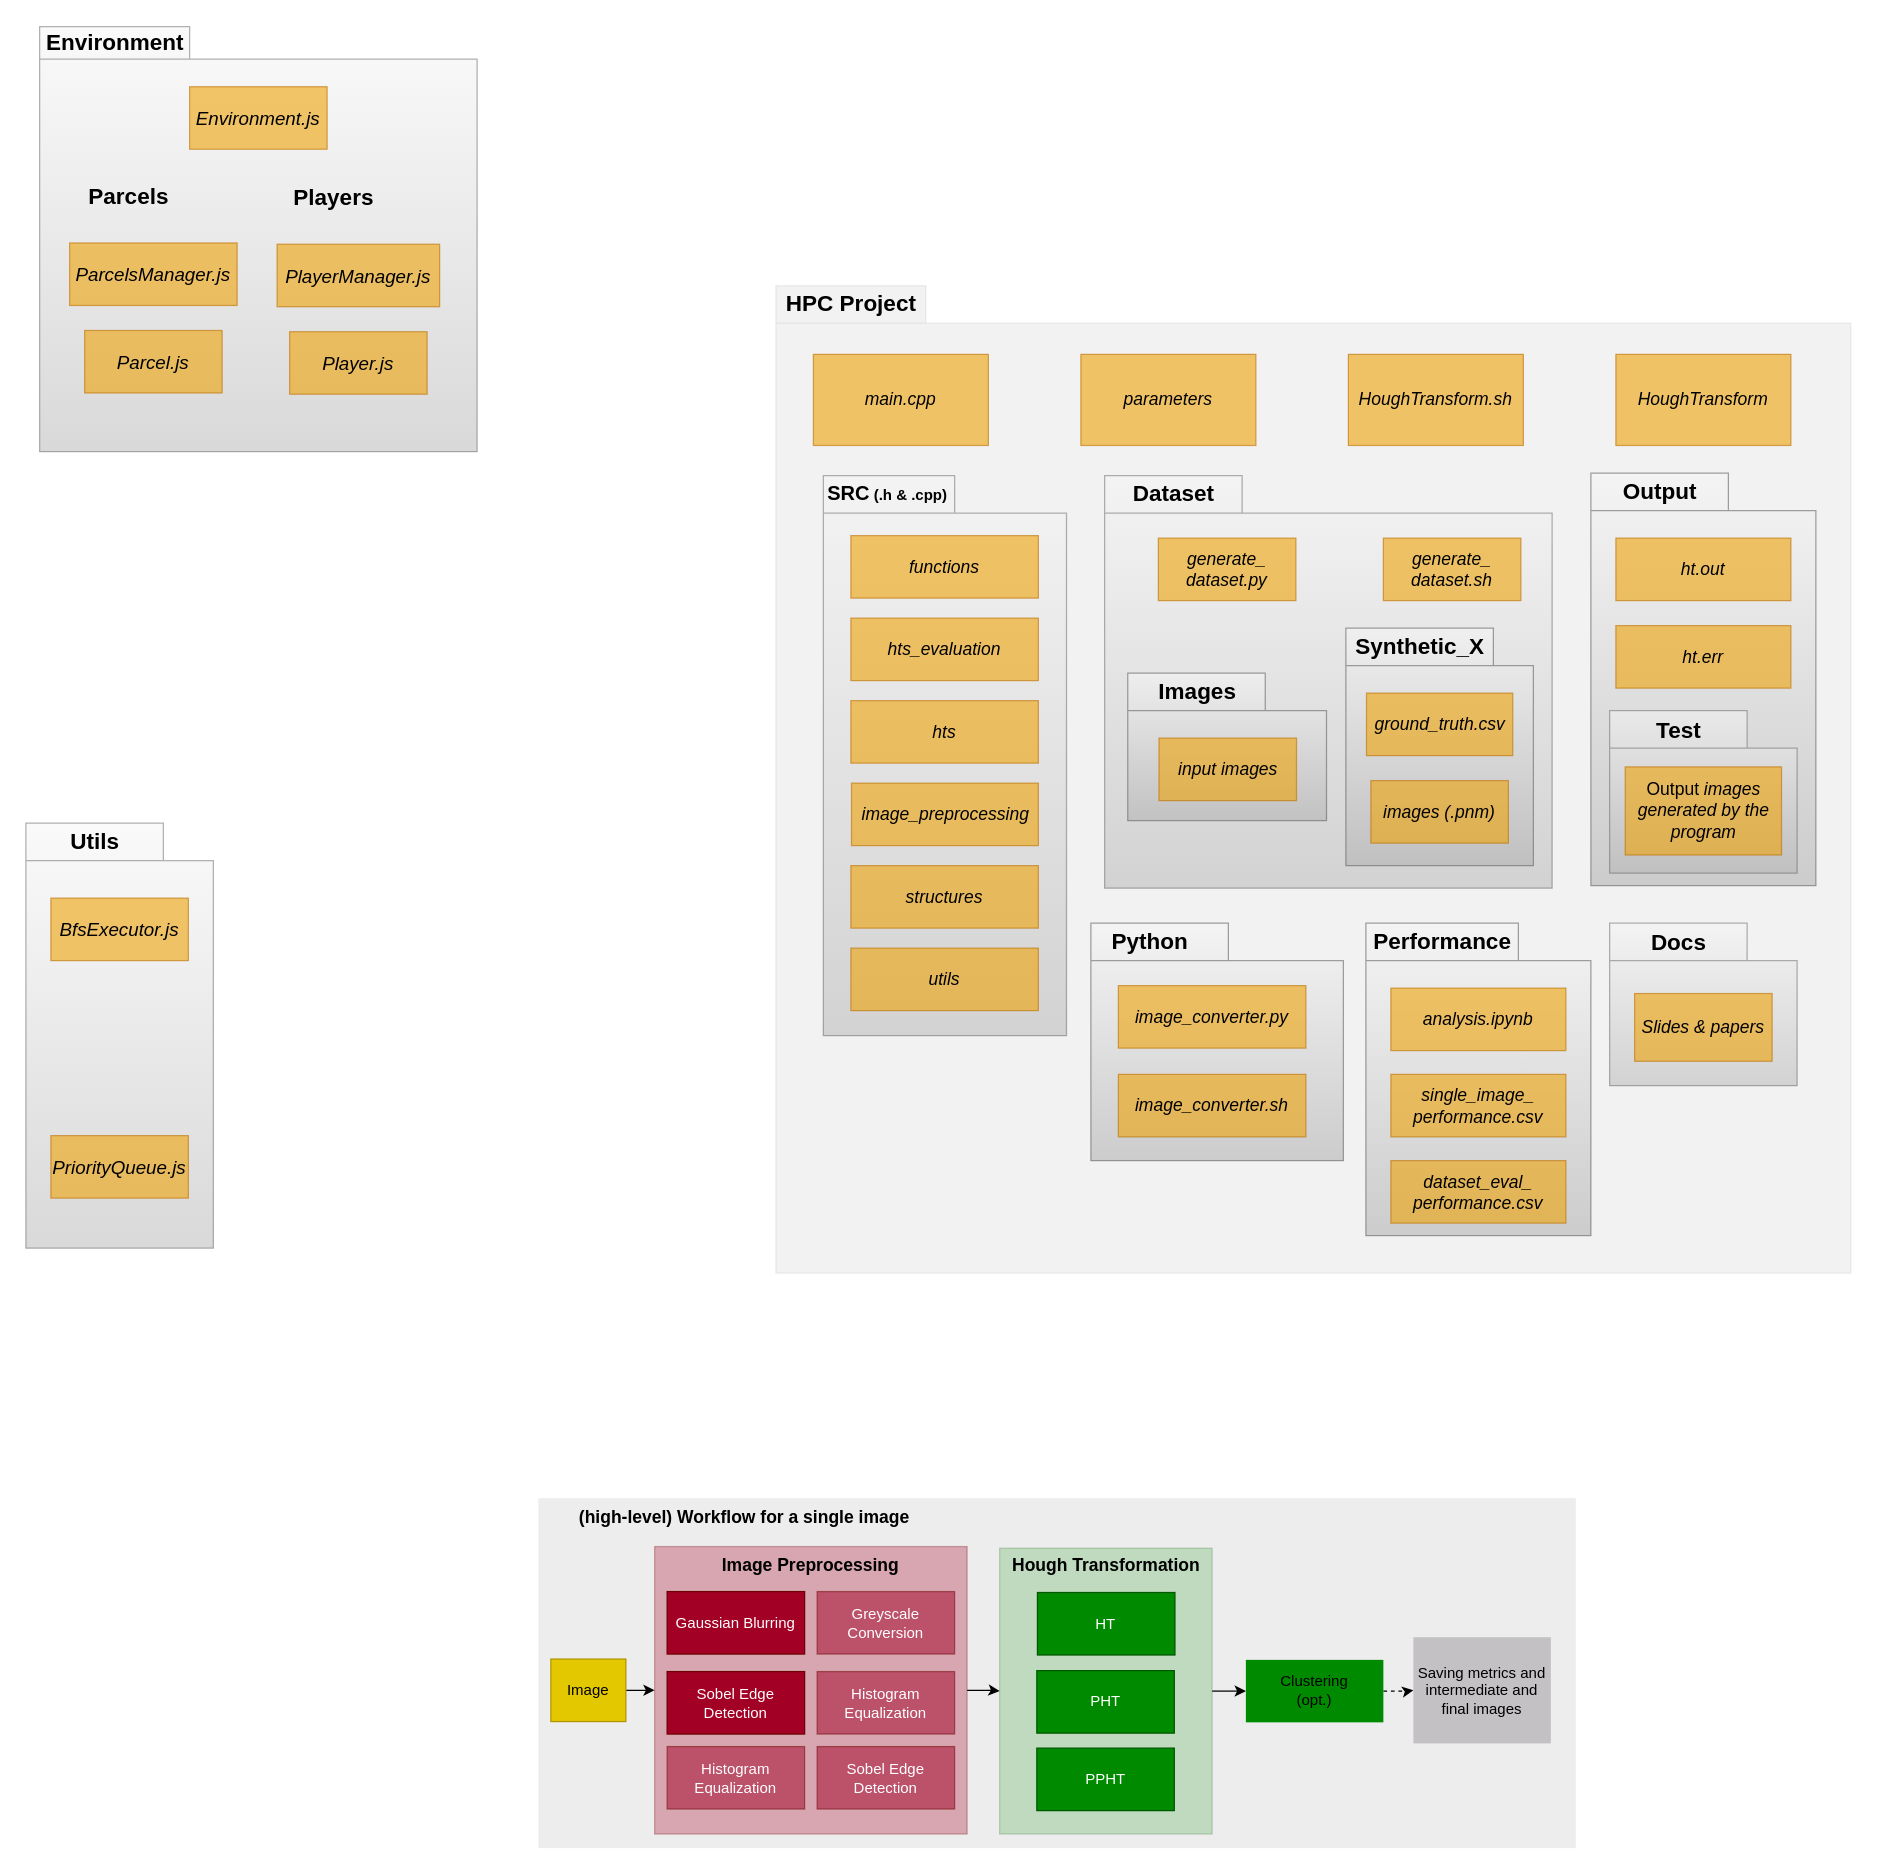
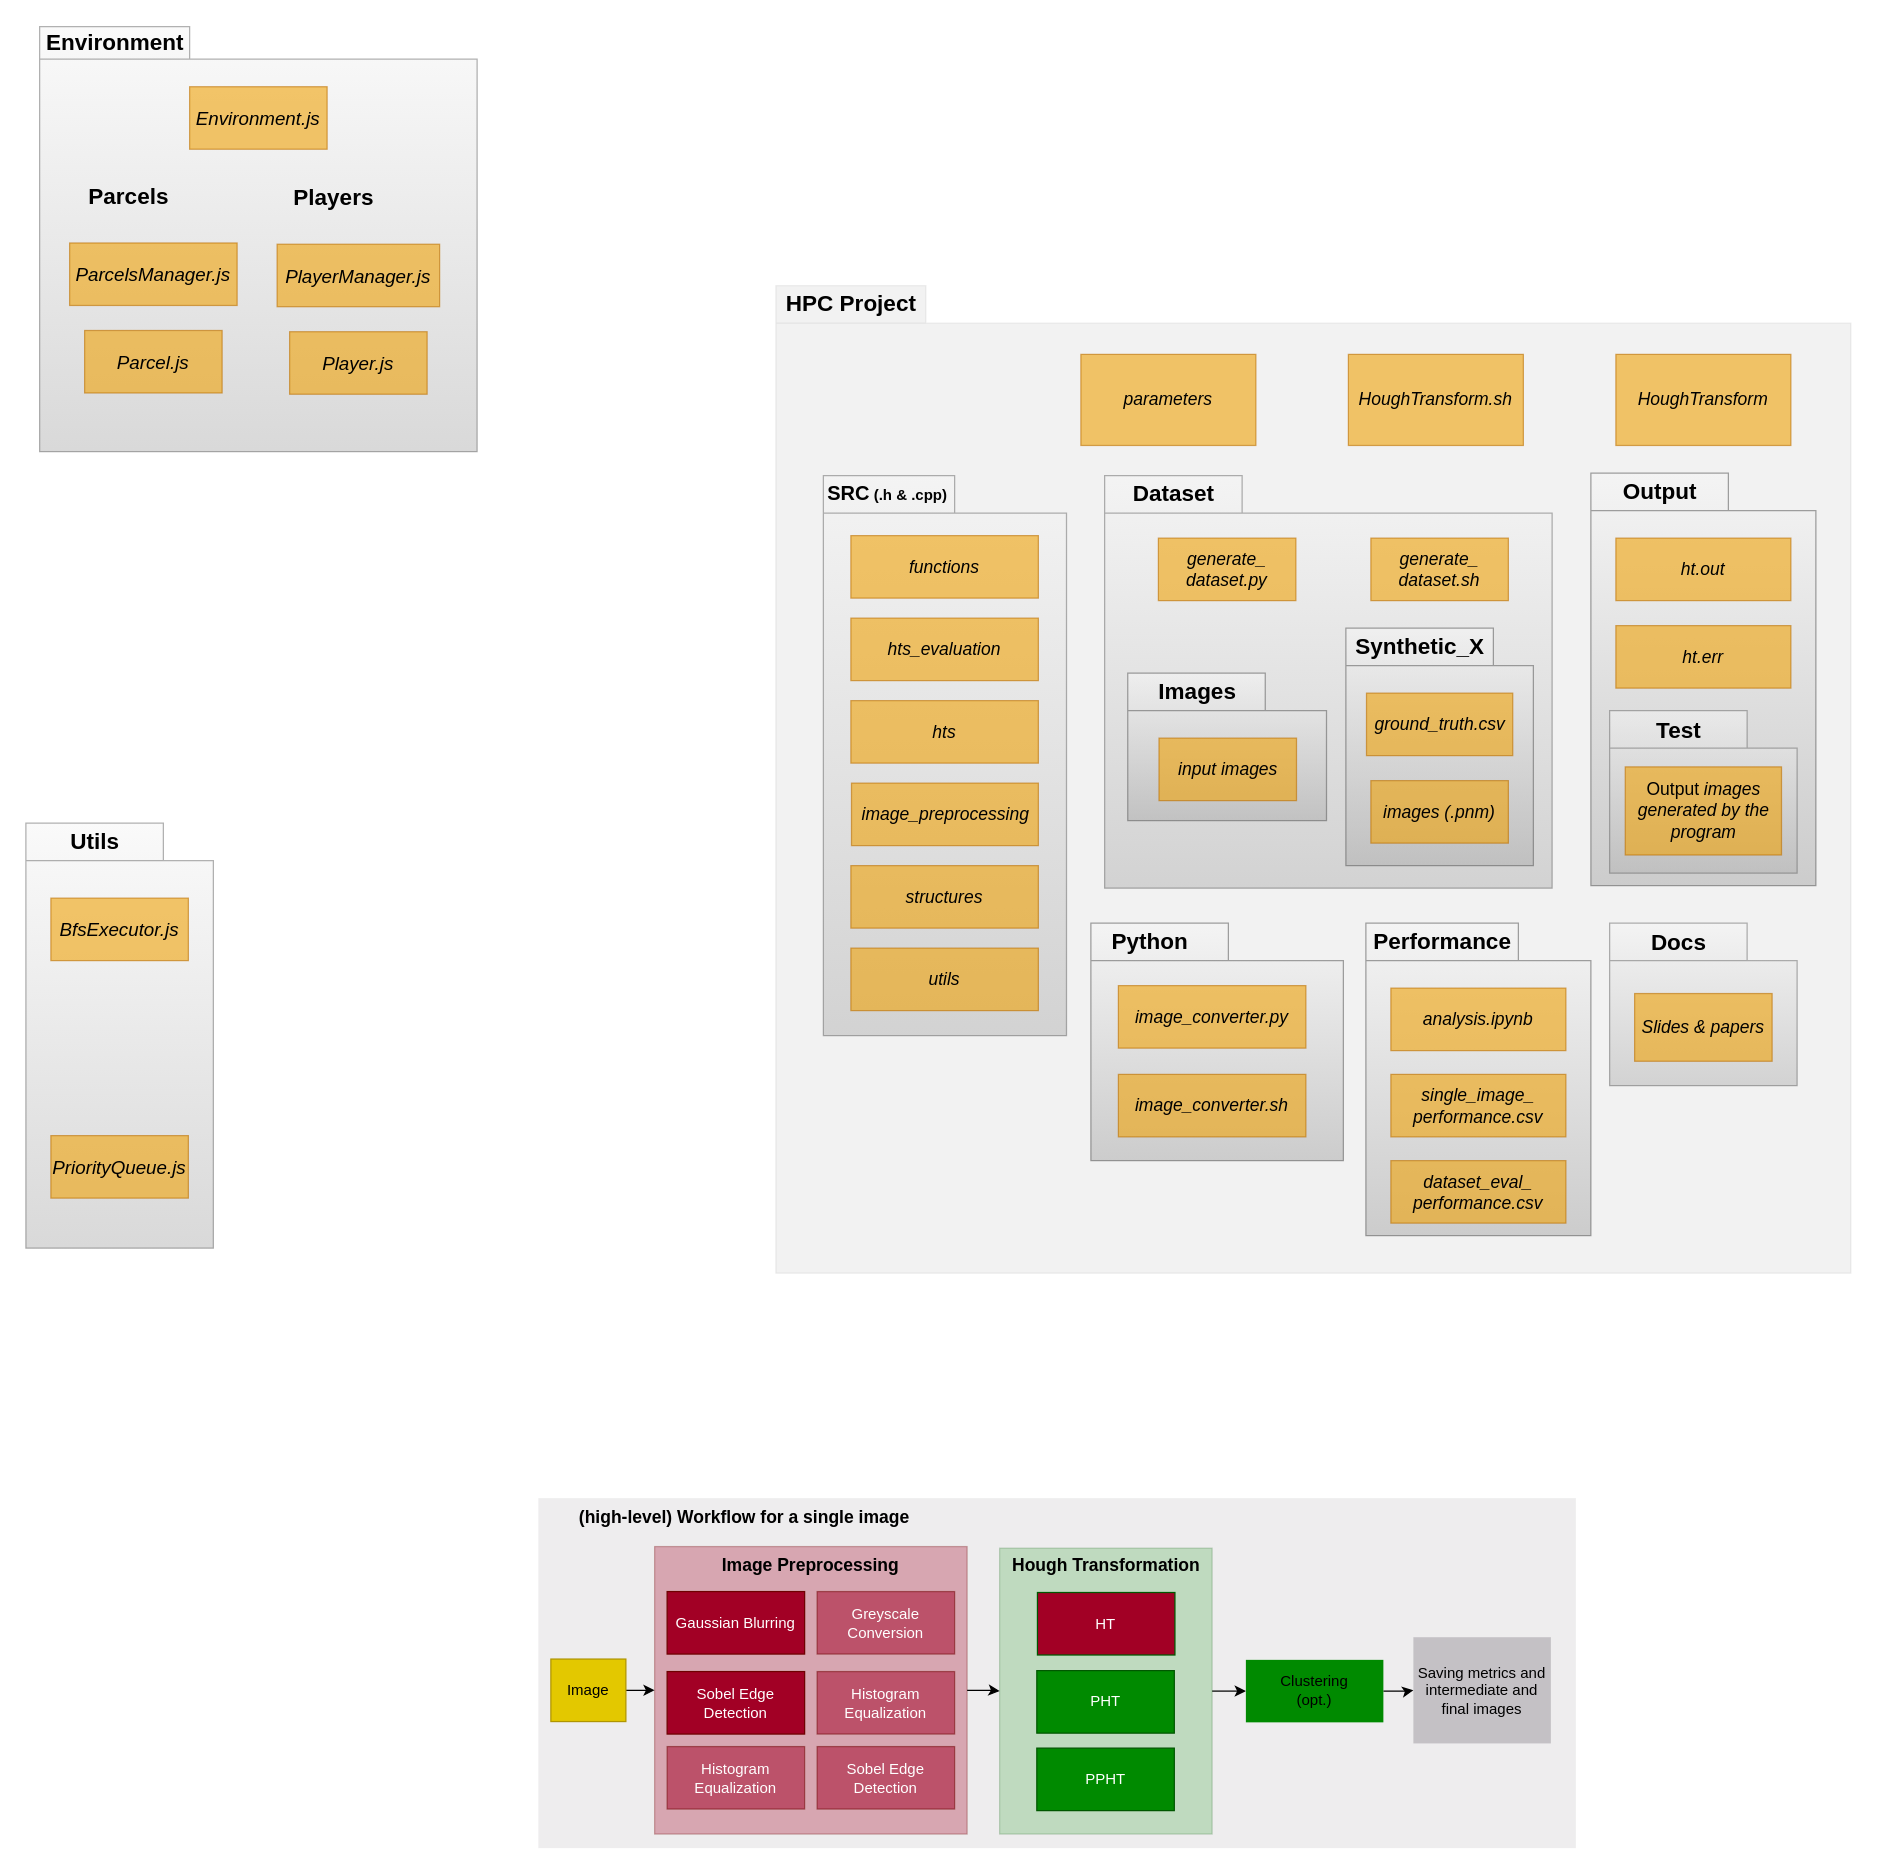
(901, 400) -> none
(1452, 569) -> (1439, 569)
(1106, 1624) -> (1106, 1624)
(1397, 1691) -> (1397, 1691)
